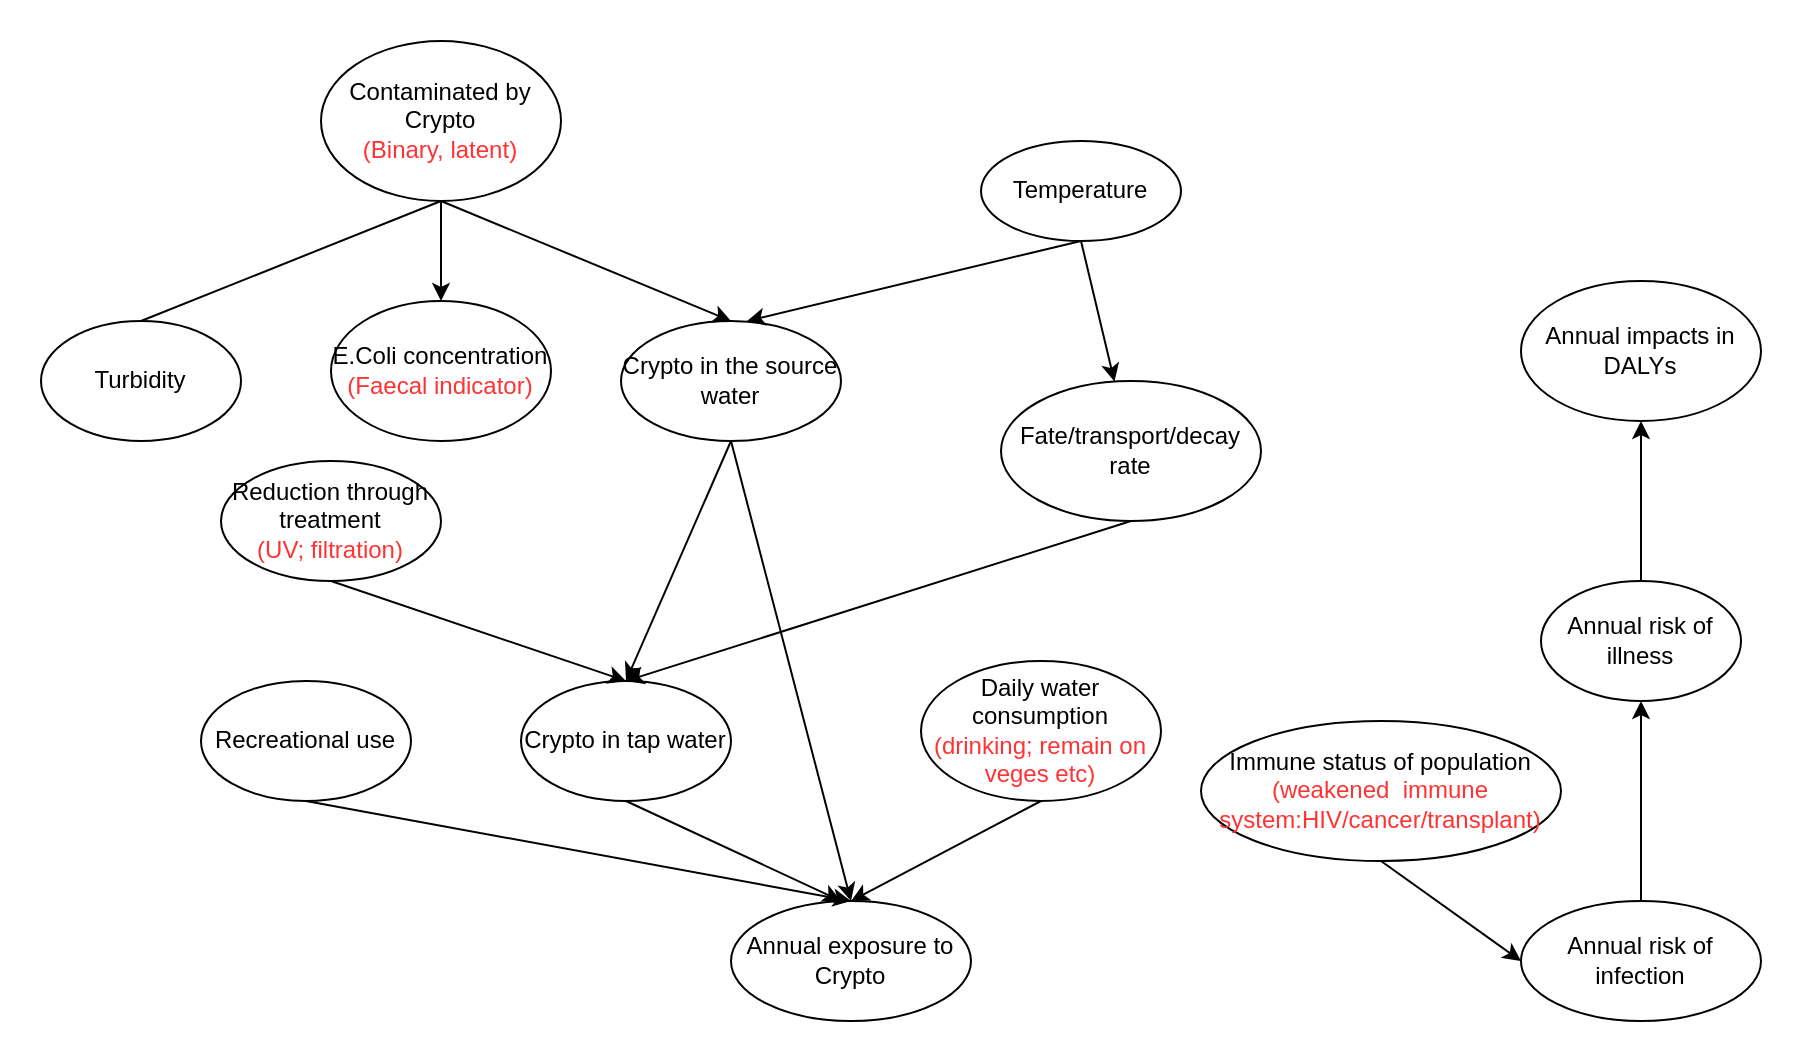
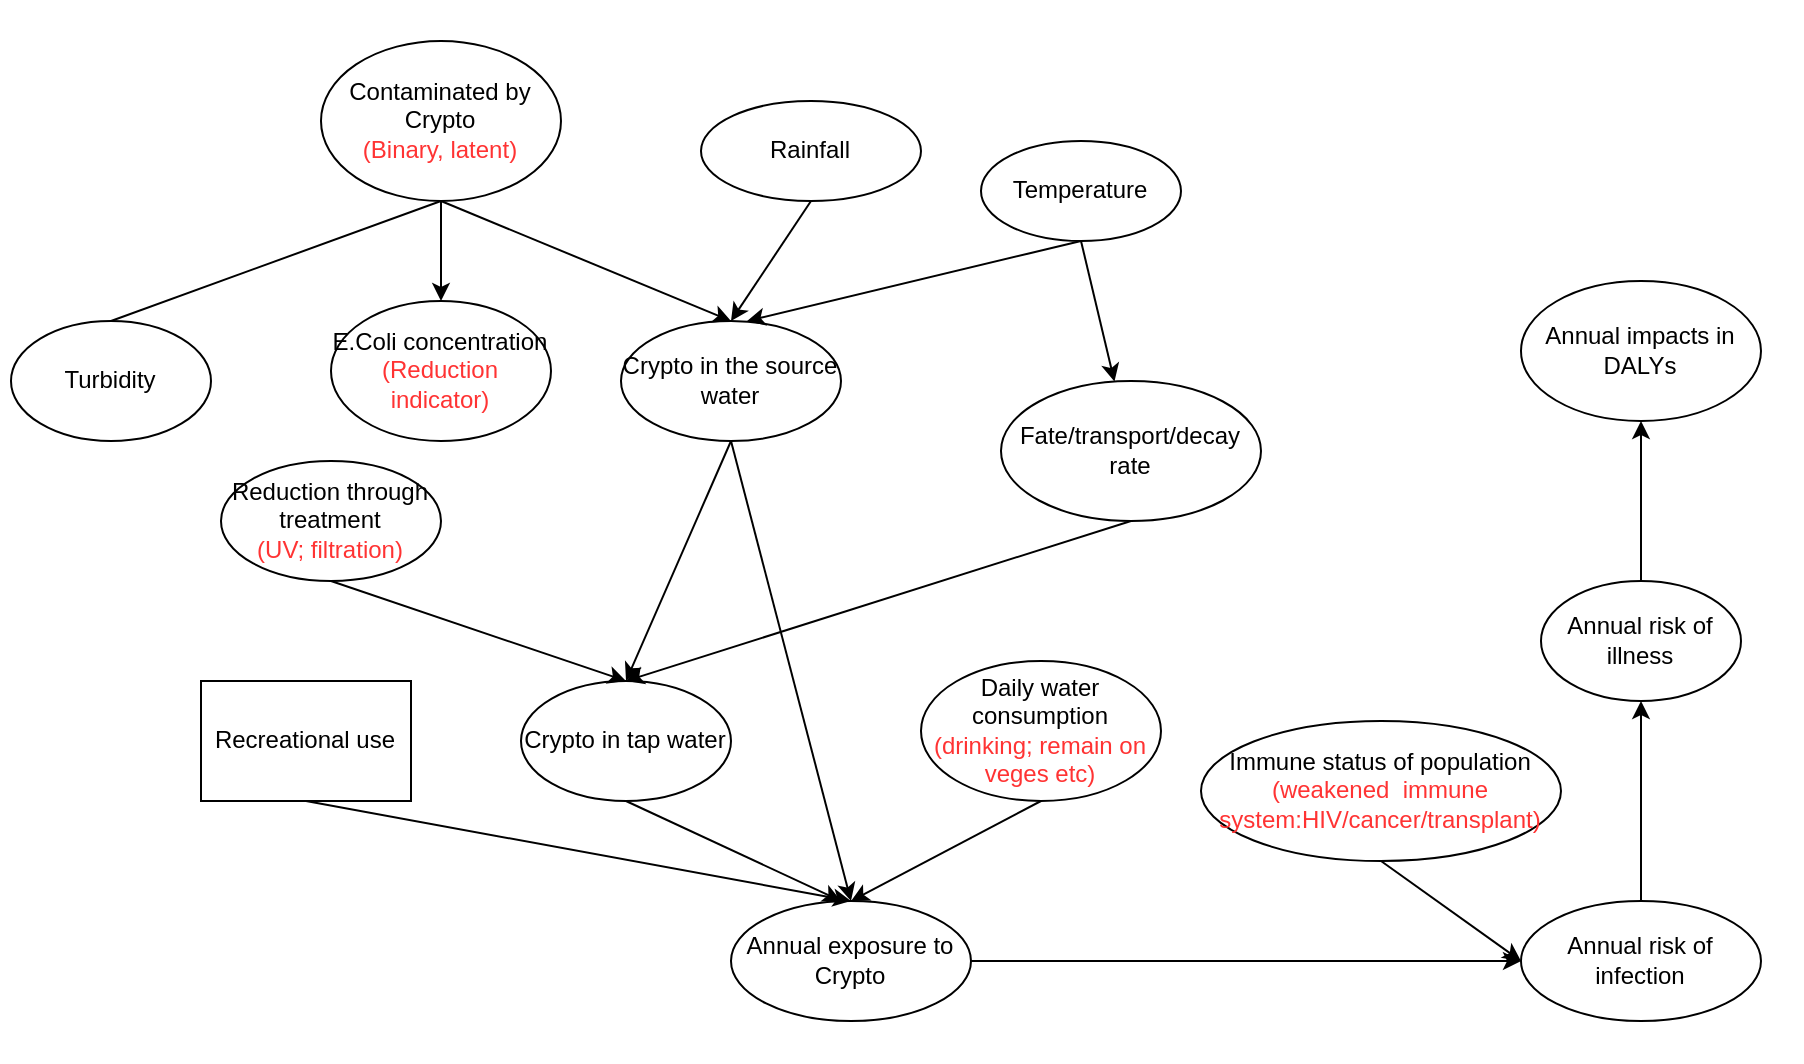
none -> (811, 151)
none -> (775, 255)
(441, 371) -> (441, 371)
(141, 381) -> (111, 381)
(306, 741) -> (306, 741)
none -> (1239, 961)
